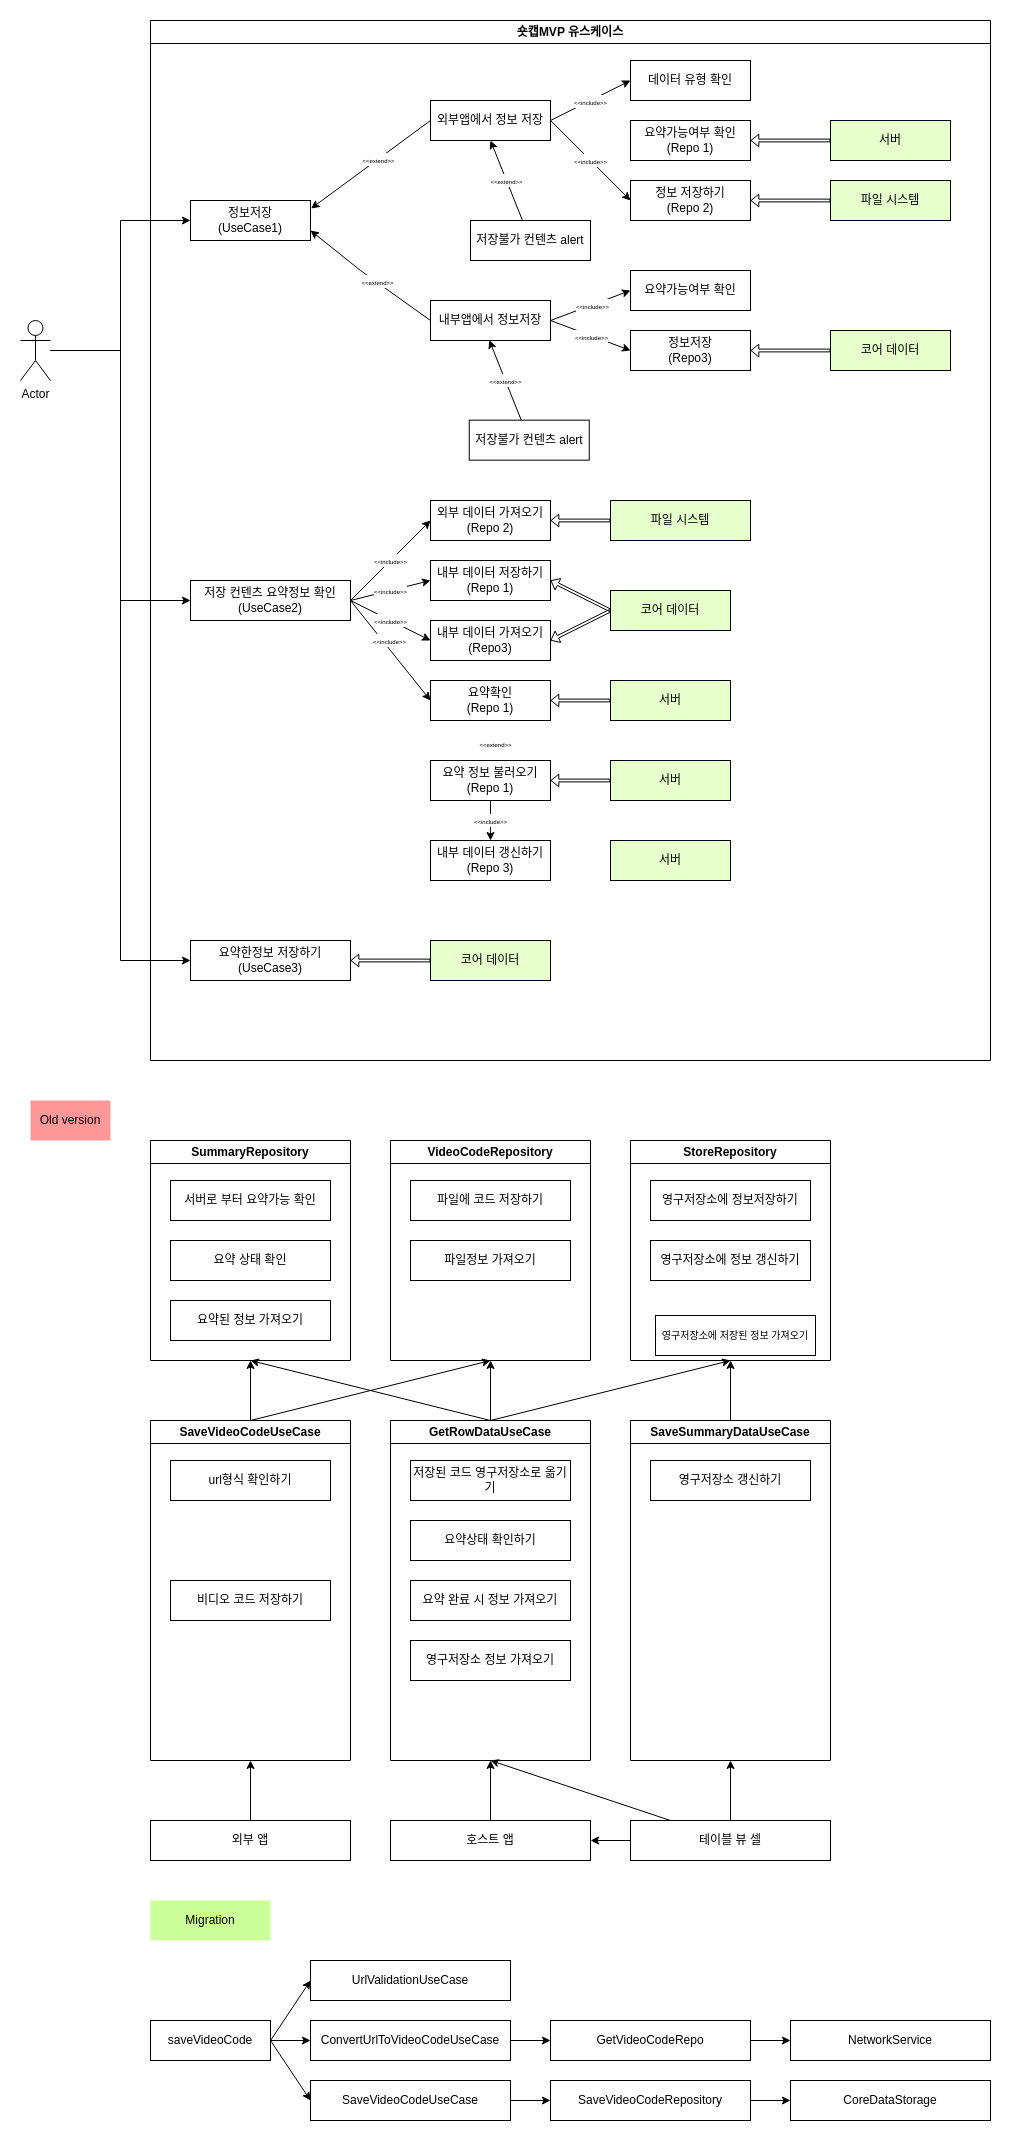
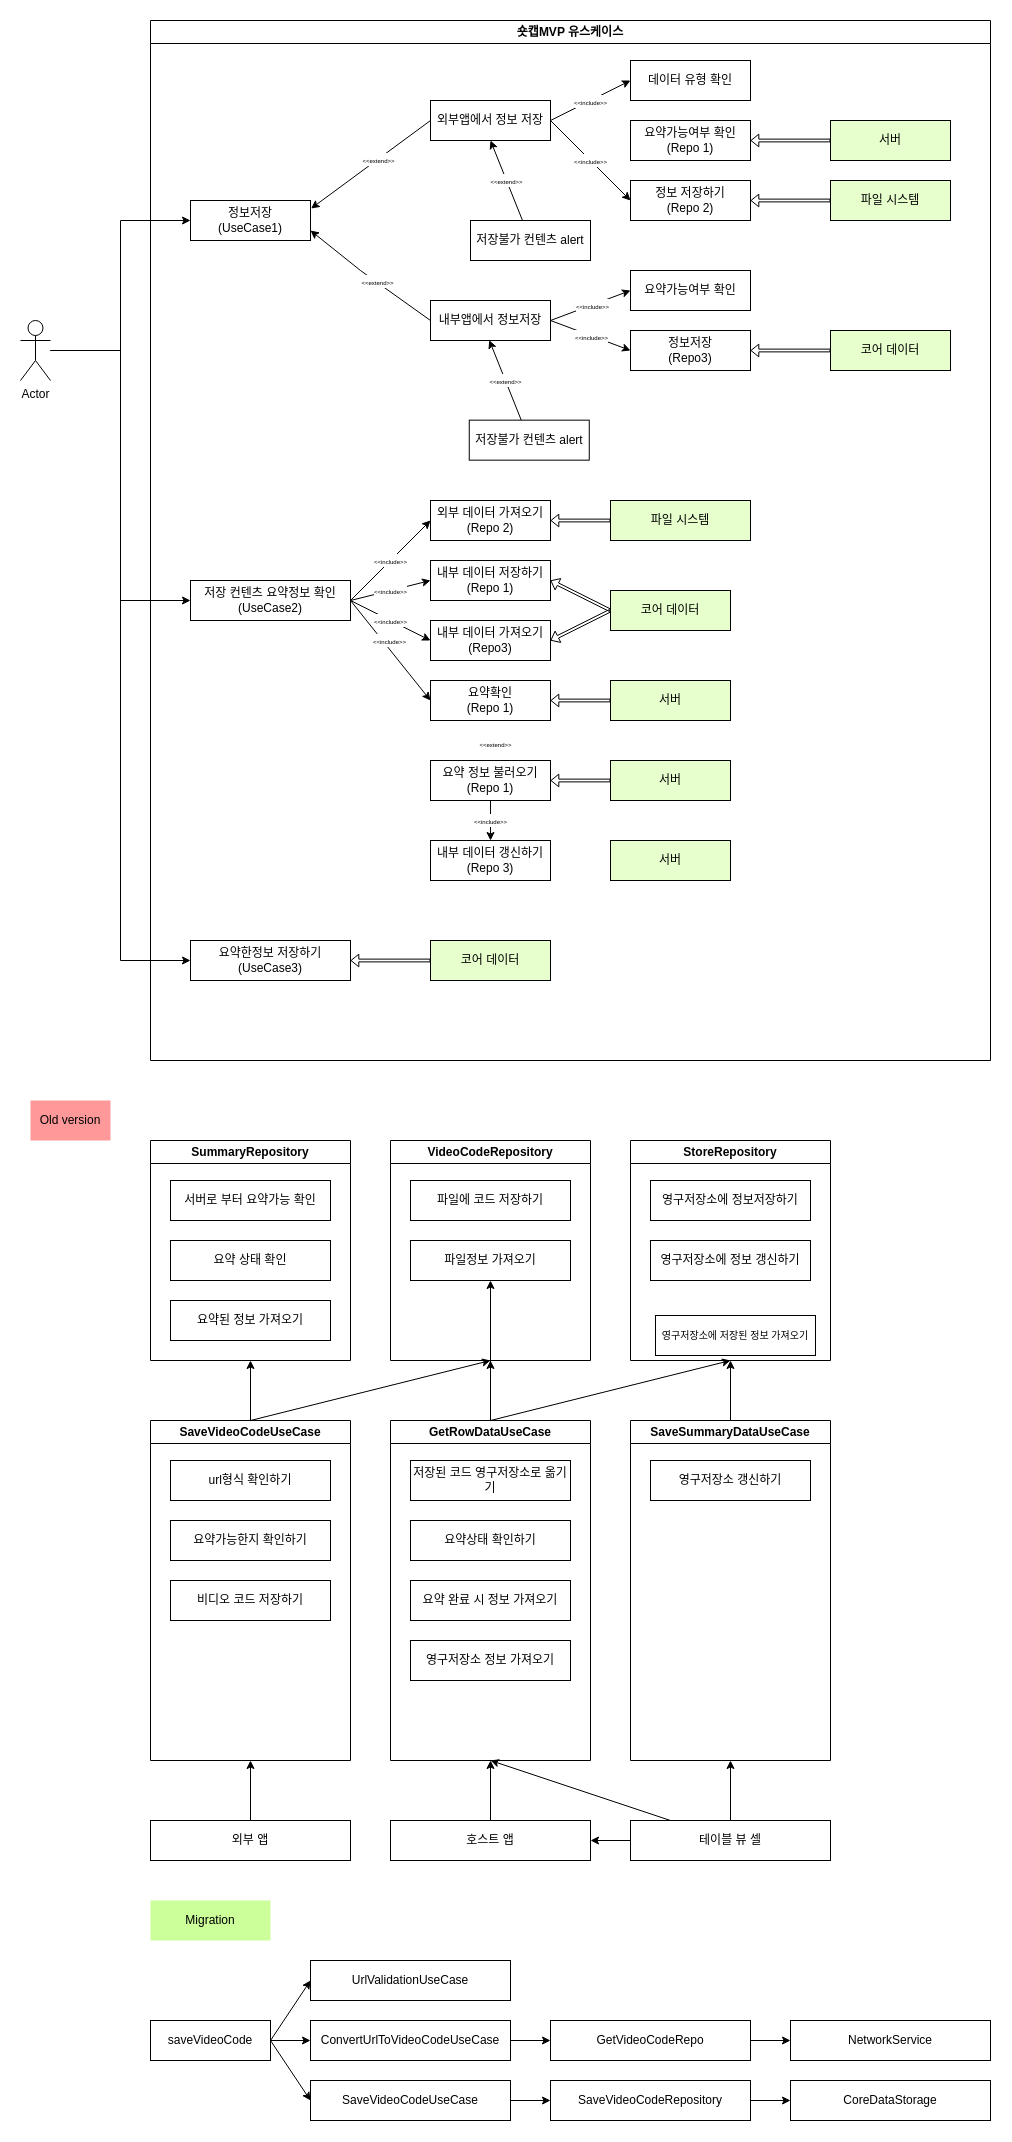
(372, 1391) -> (491, 1323)
none -> (251, 1541)
